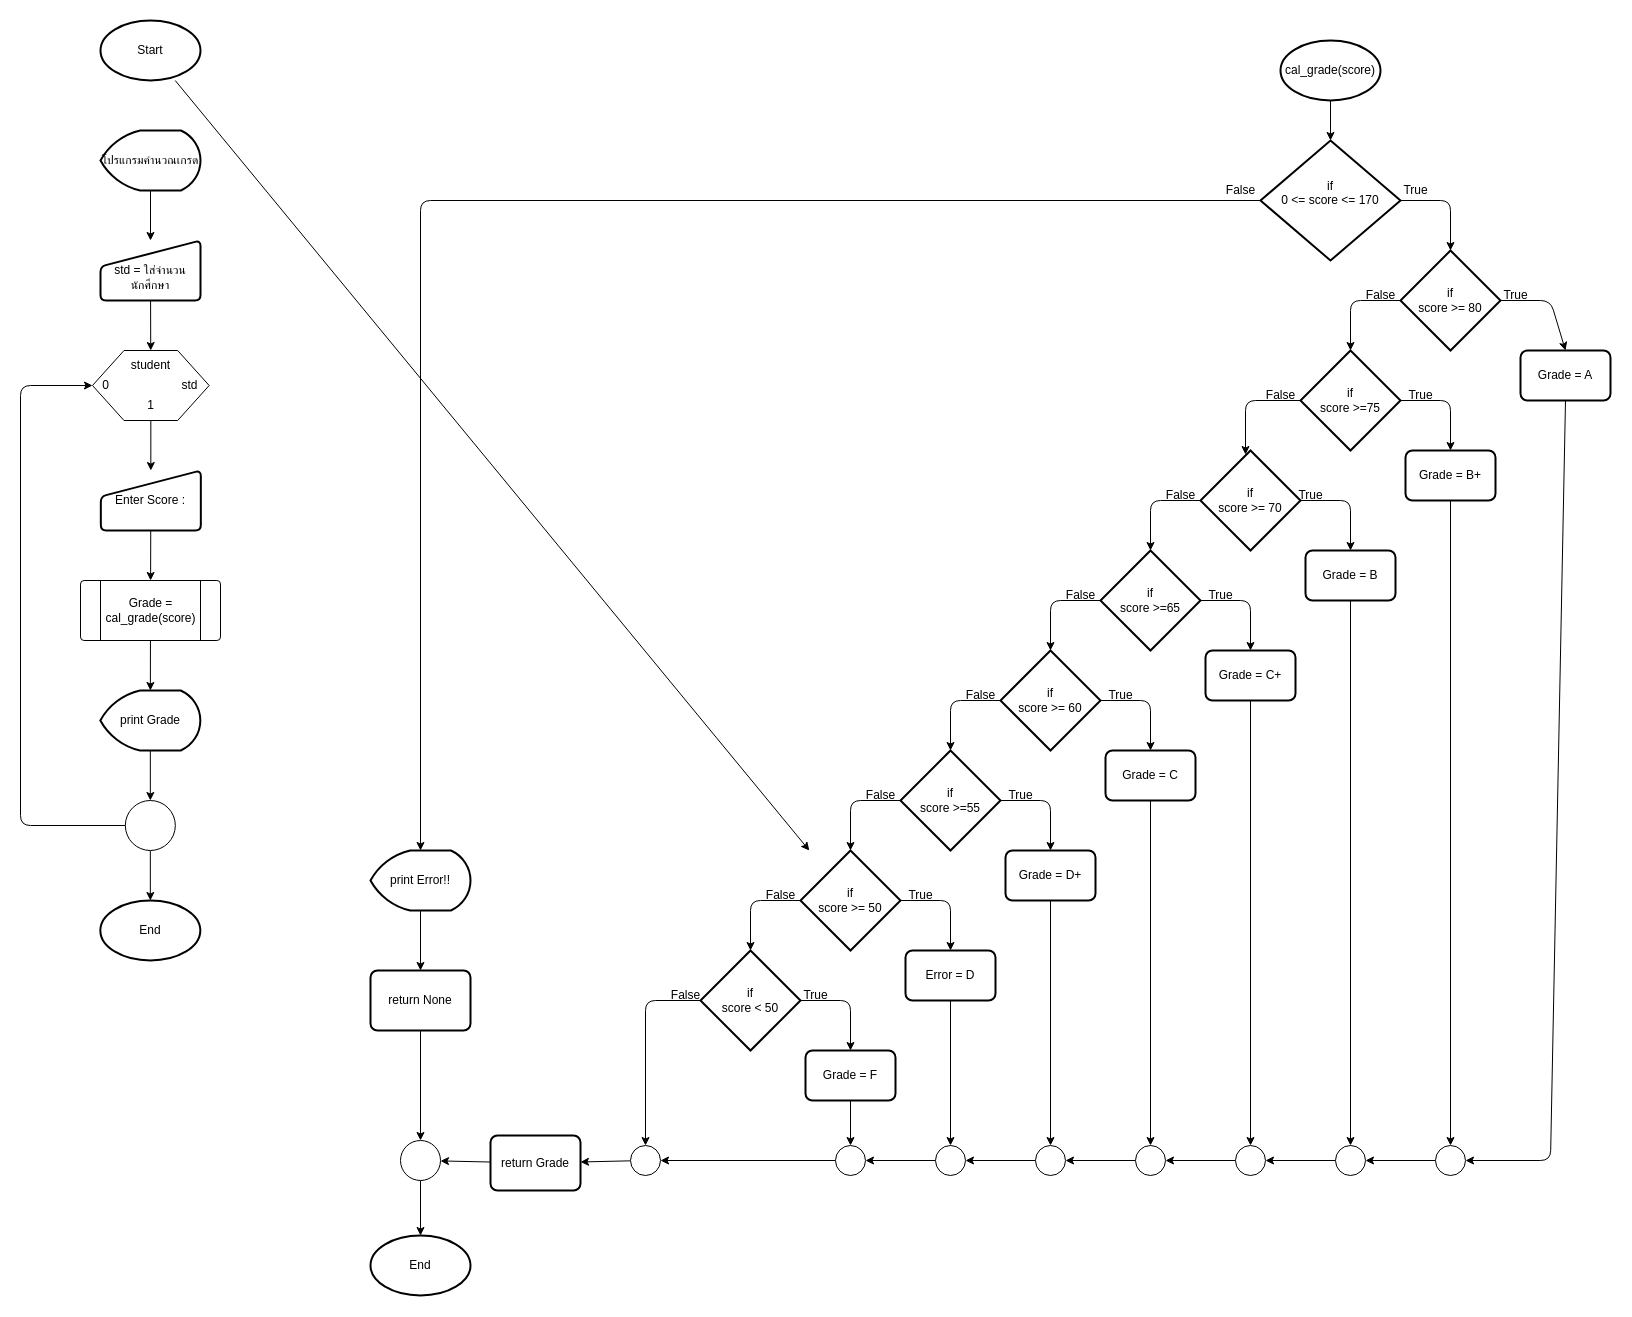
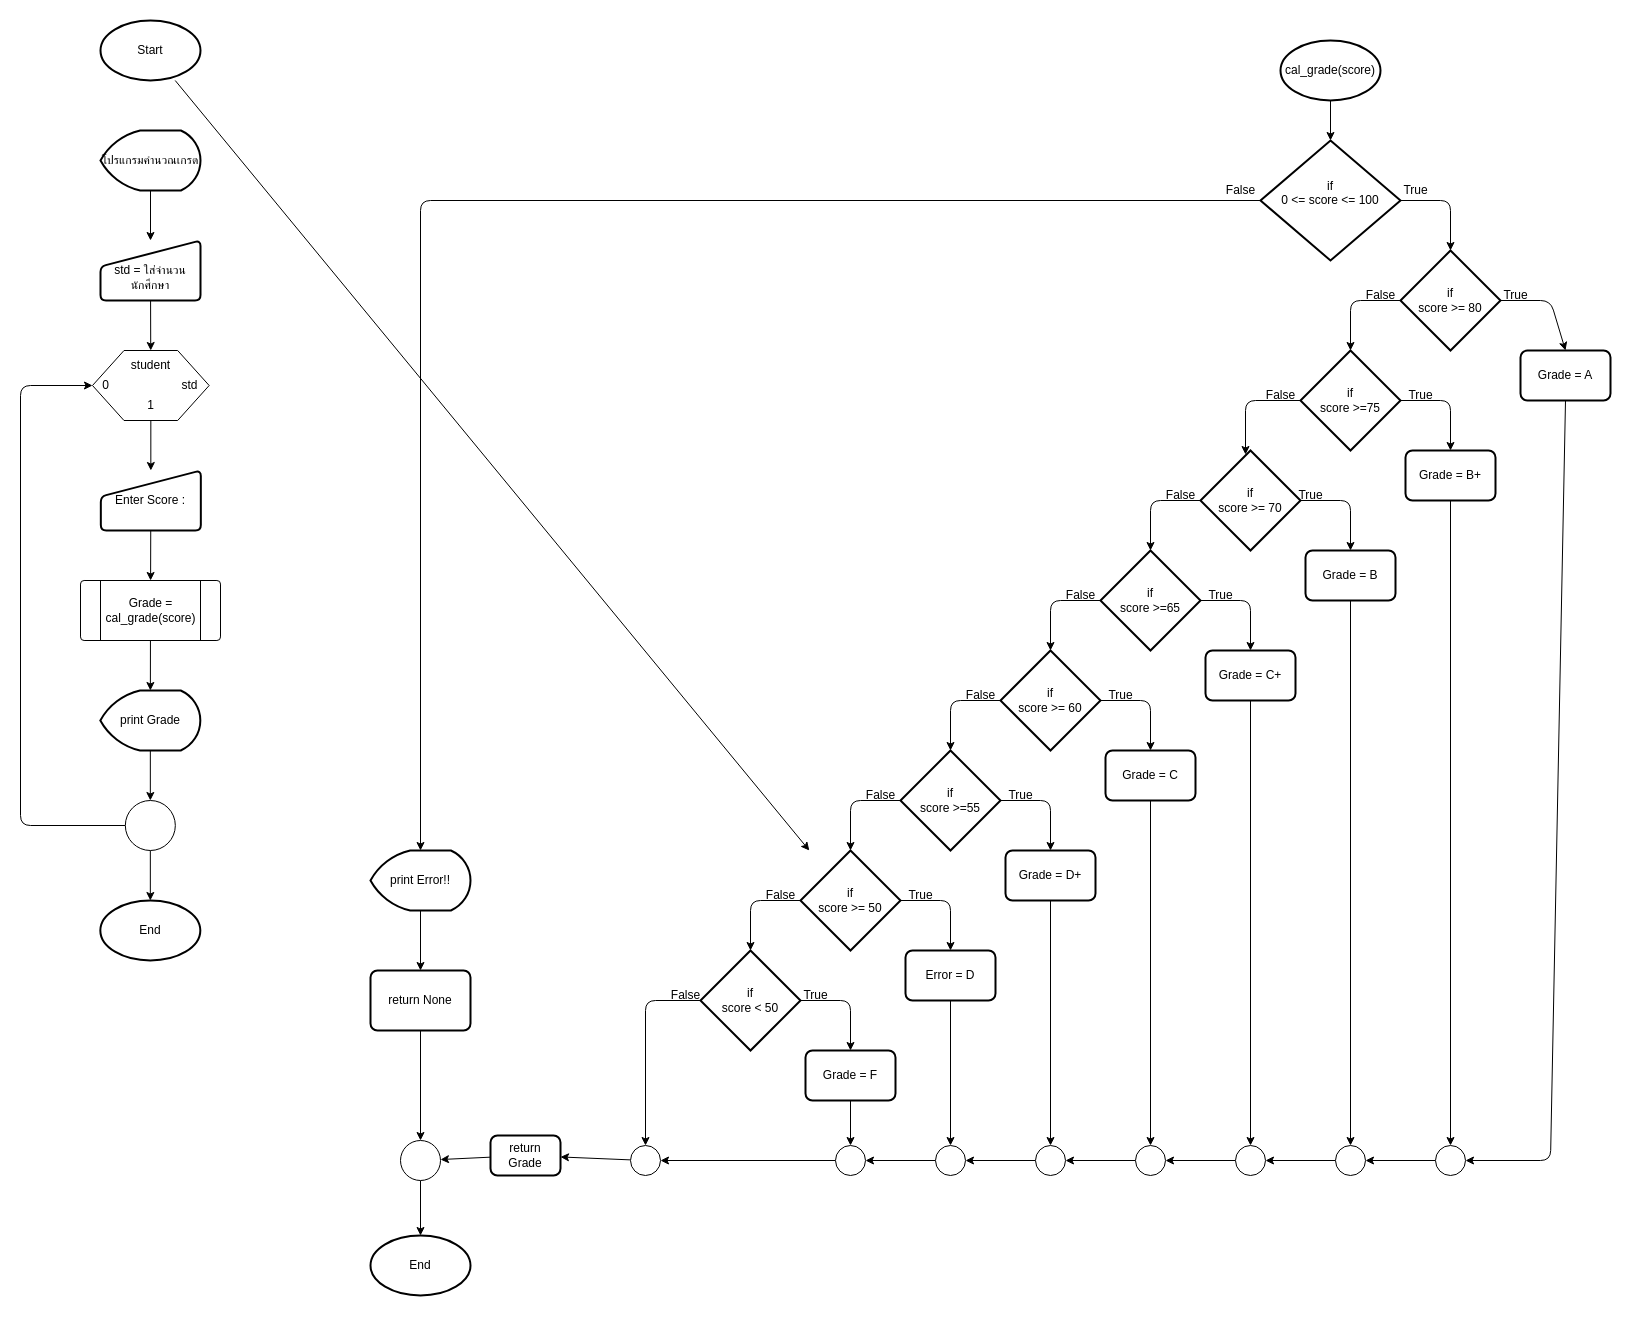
(1331, 201) -> (1331, 201)
(536, 1163) -> (526, 1156)
